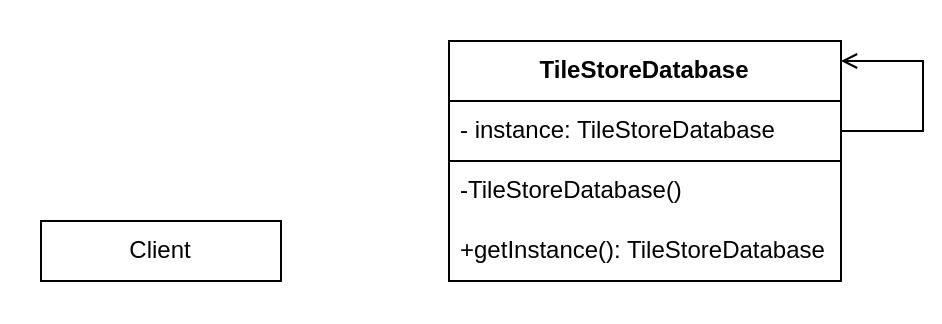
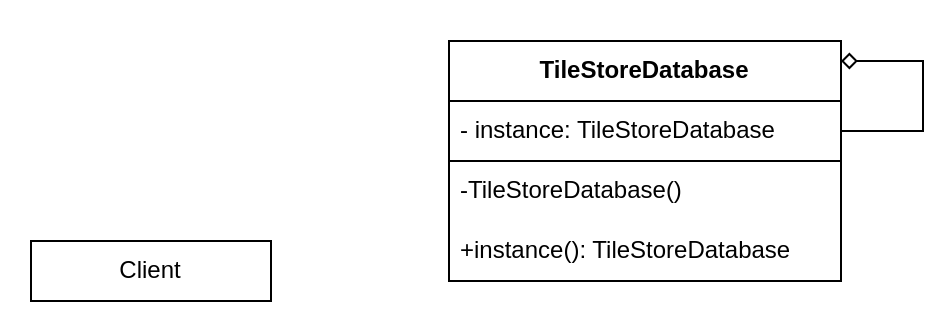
(852, 61) -> (857, 61)
(161, 251) -> (151, 271)
(647, 251) -> (647, 251)
